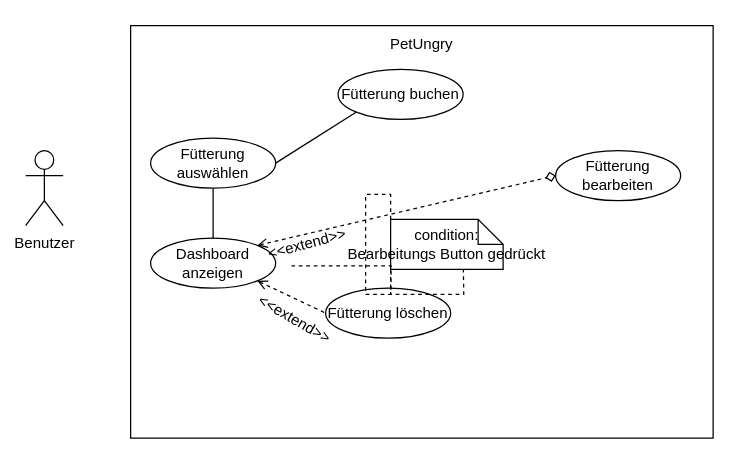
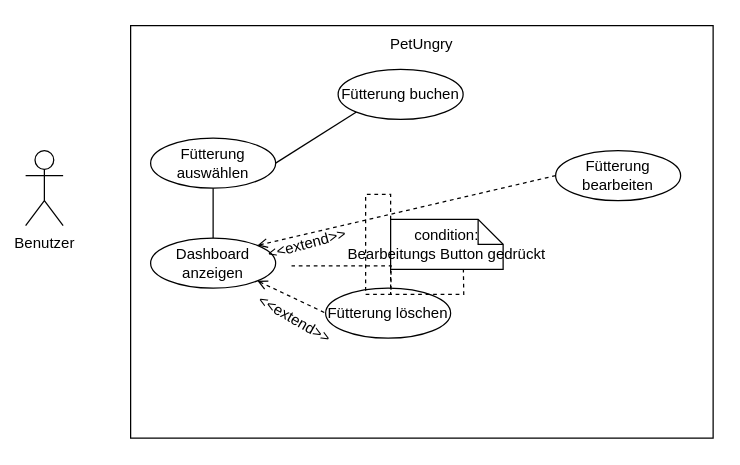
(545, 178) -> (550, 177)
